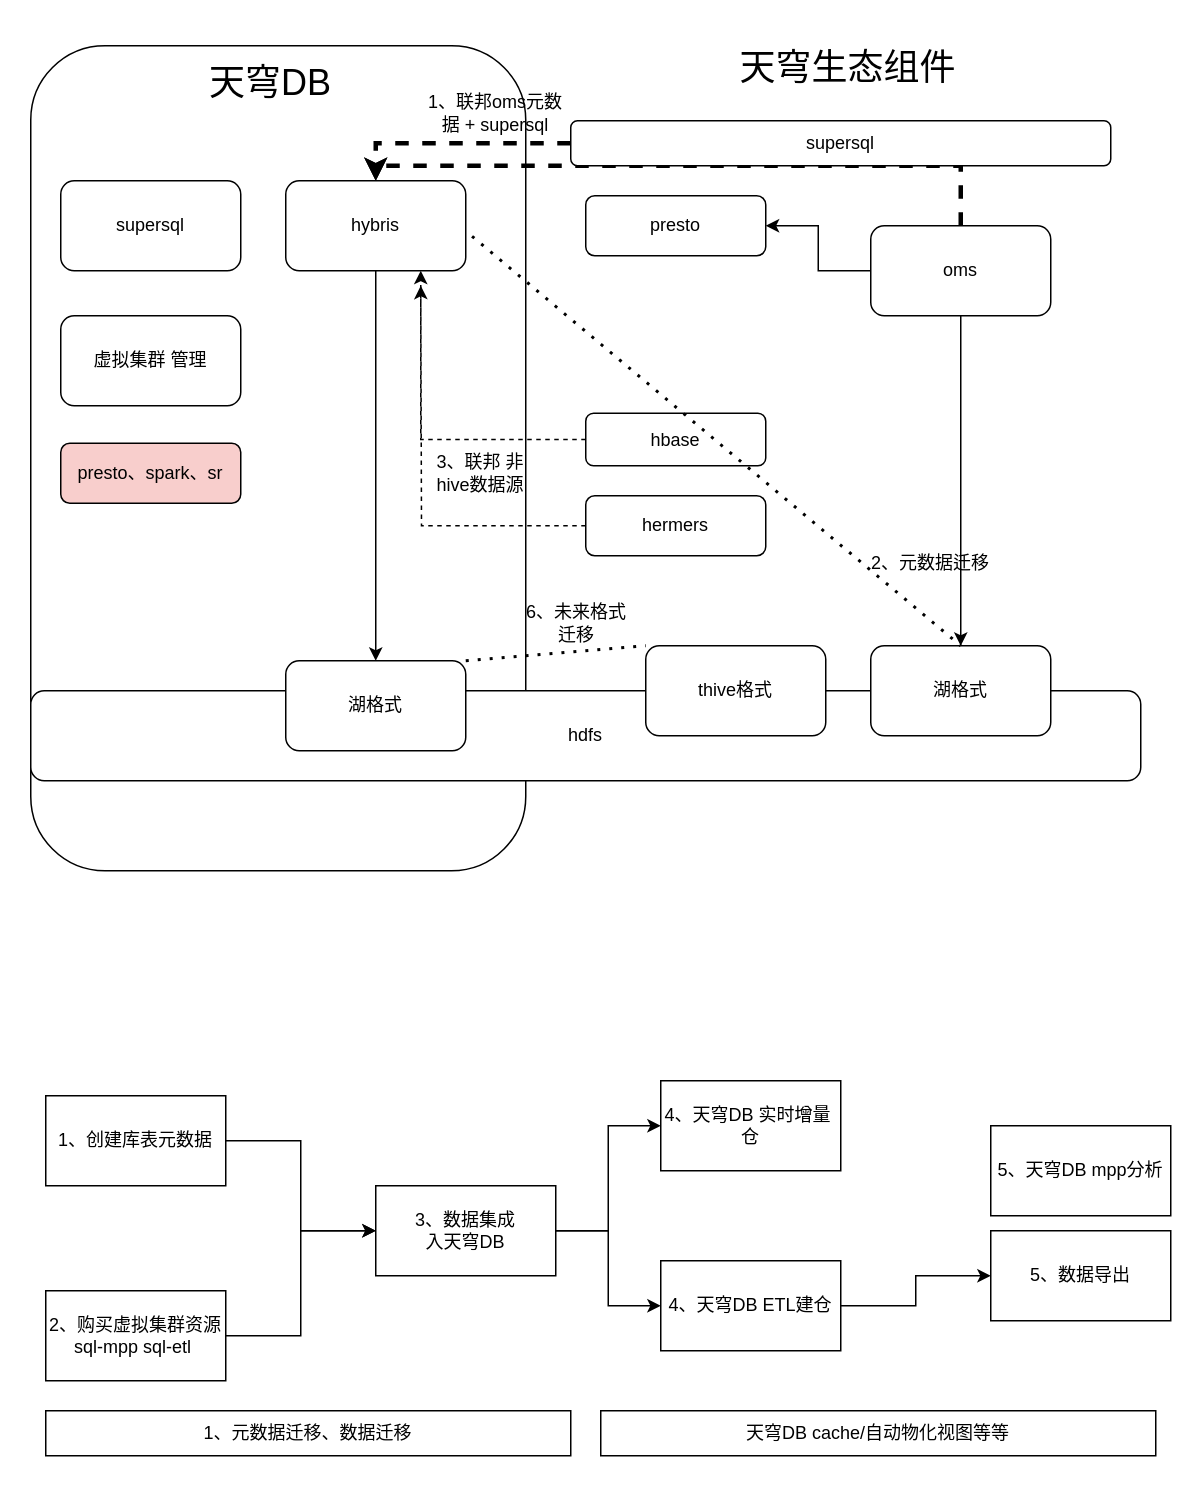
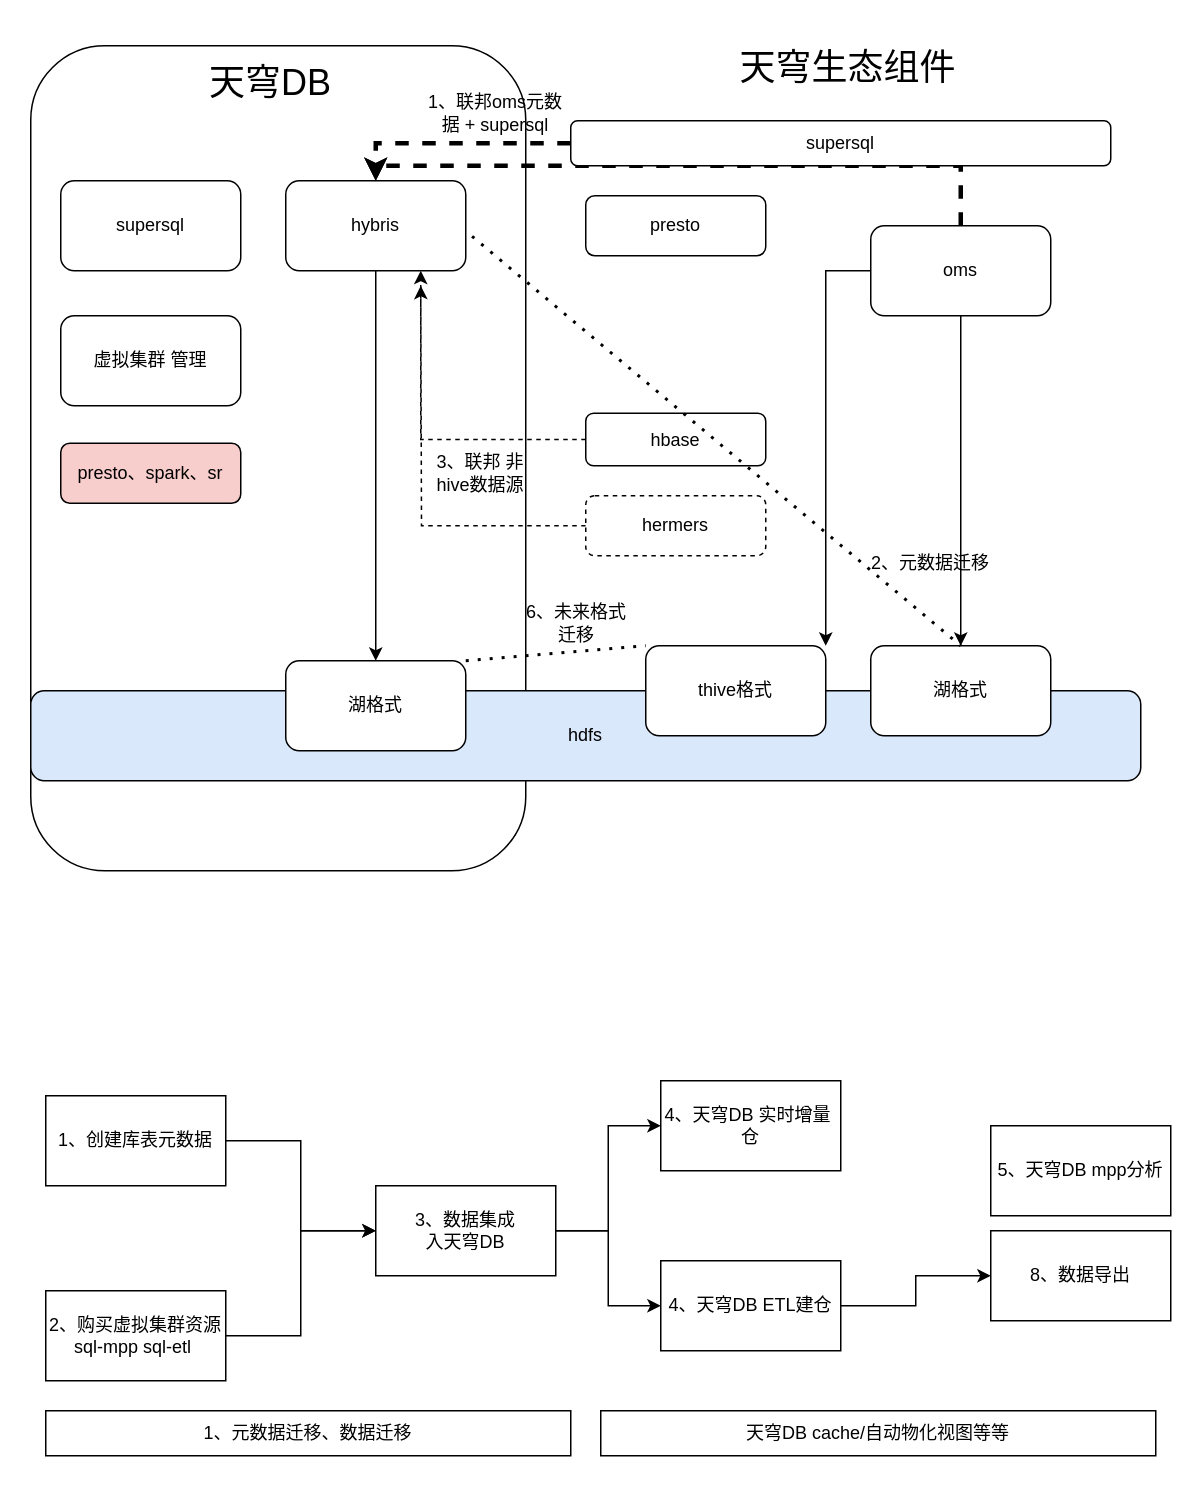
(818, 233) -> (826, 452)
(676, 526) -> (676, 526)
(586, 736) -> (586, 736)
(1081, 1276) -> (1081, 1276)
